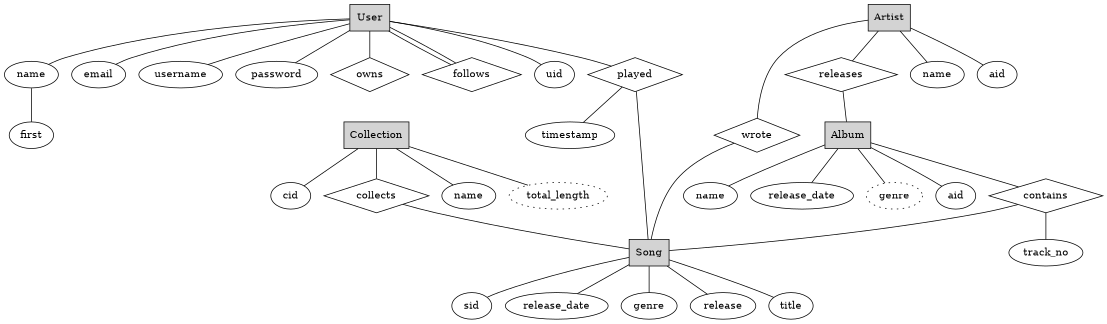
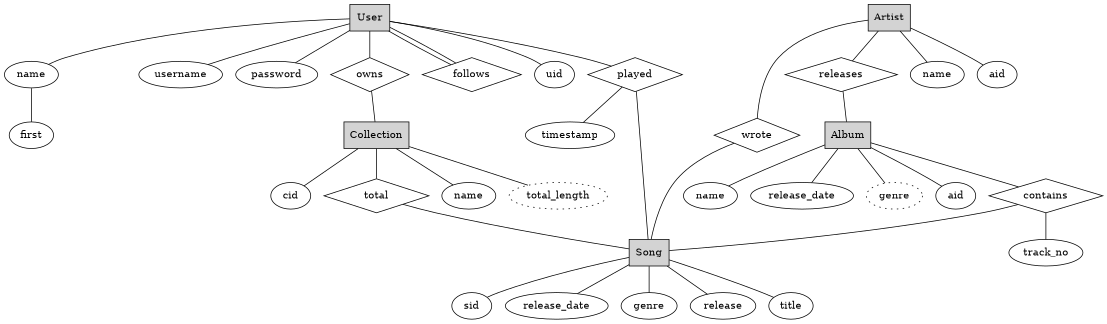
(99, 75) -> none
none -> (373, 106)
(376, 196) -> (376, 196)
